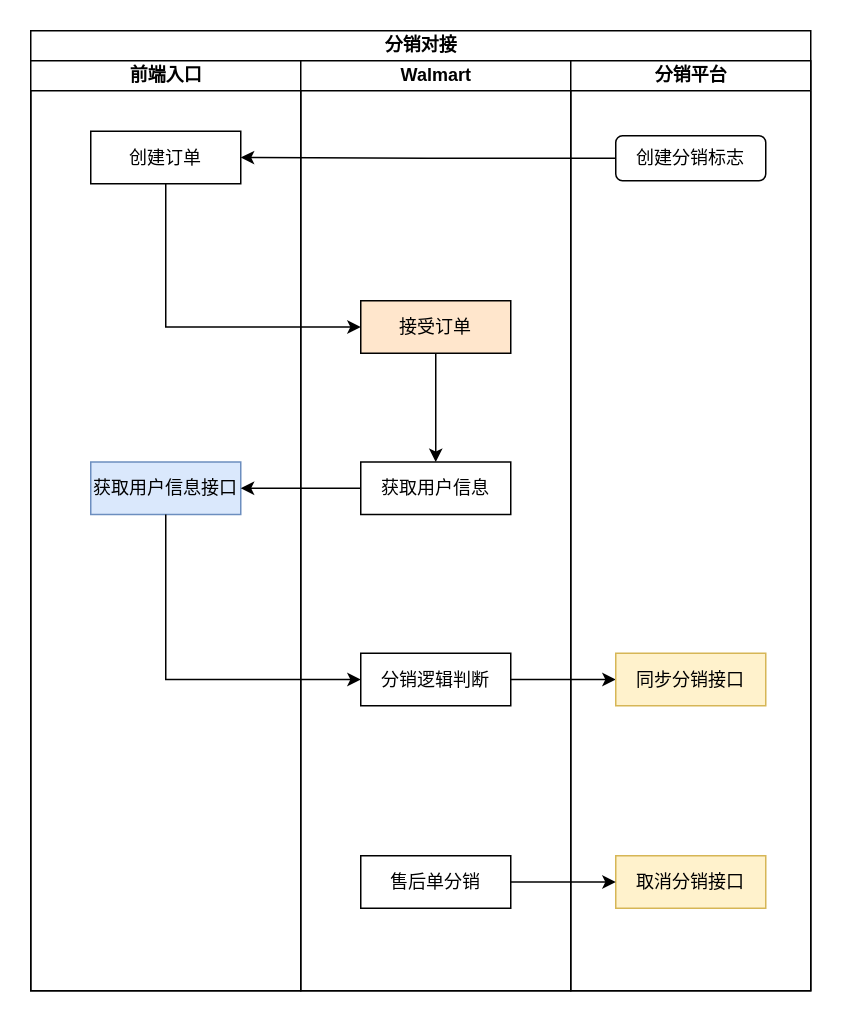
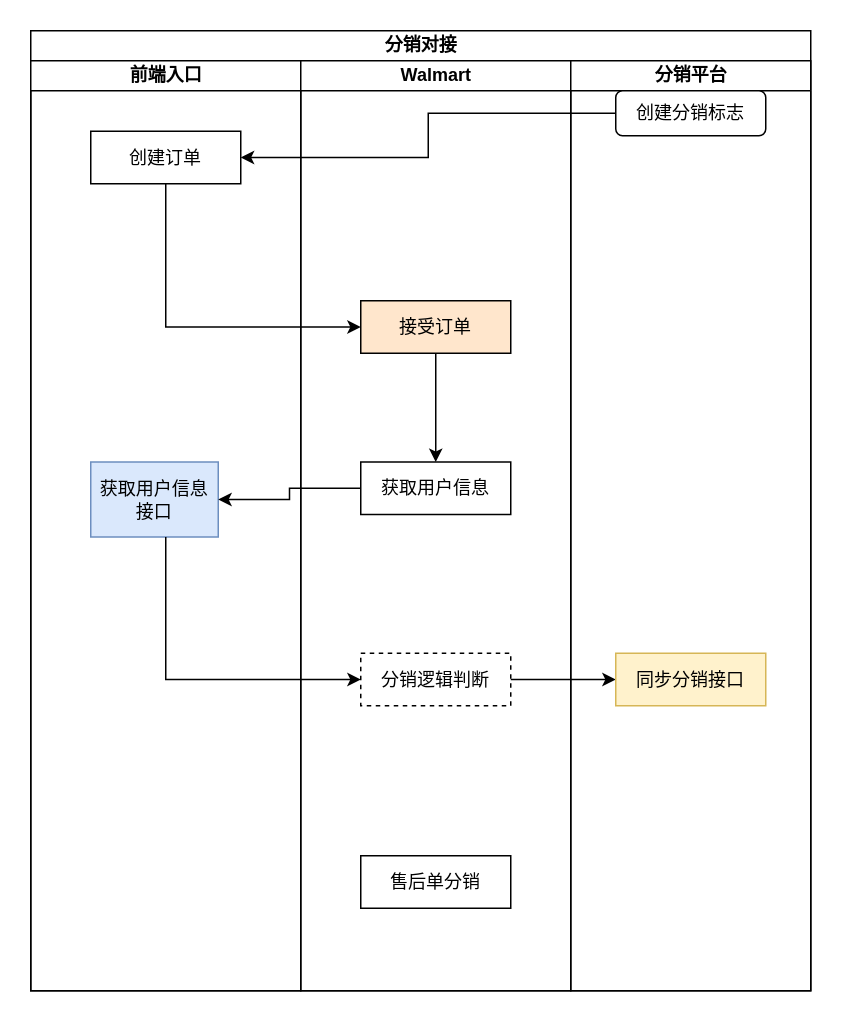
(691, 158) -> (691, 113)
(166, 488) -> (155, 500)
(436, 680) -> (436, 680)
(558, 882) -> none
(691, 882) -> none
